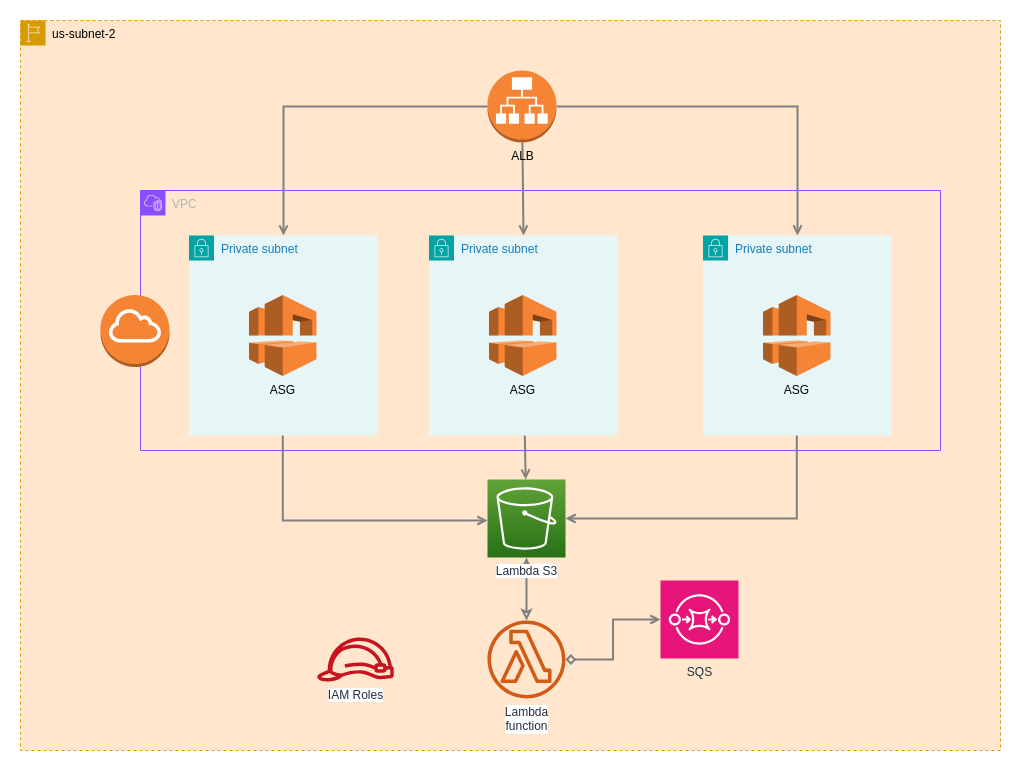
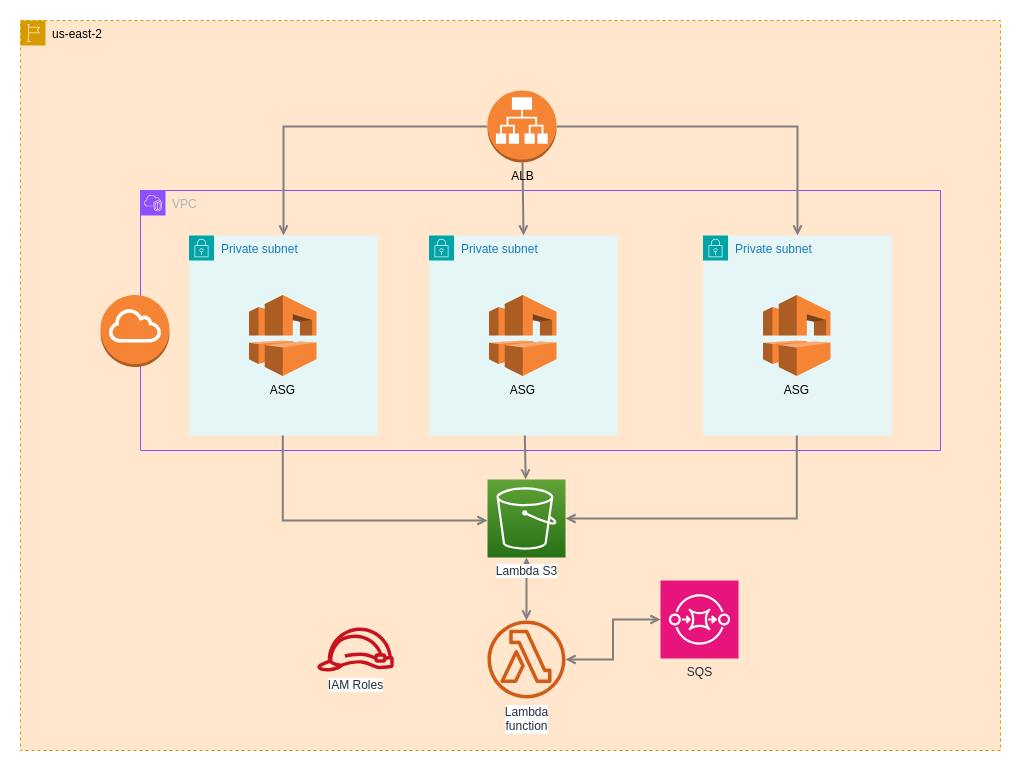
(89, 35) -> (83, 35)
(522, 107) -> (522, 127)
(527, 610) -> (527, 612)
(356, 660) -> (356, 650)
(576, 660) -> (574, 660)
